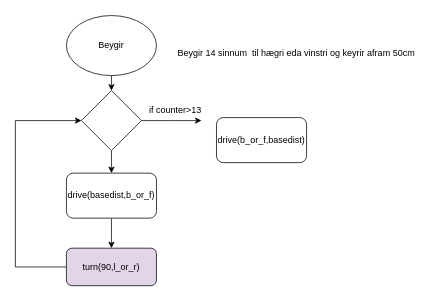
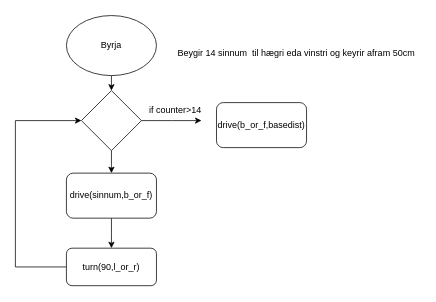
(111, 45) -> (111, 45)
(176, 110) -> (176, 110)
(261, 140) -> (261, 125)
(111, 195) -> (111, 195)
(111, 267) -> (111, 267)
